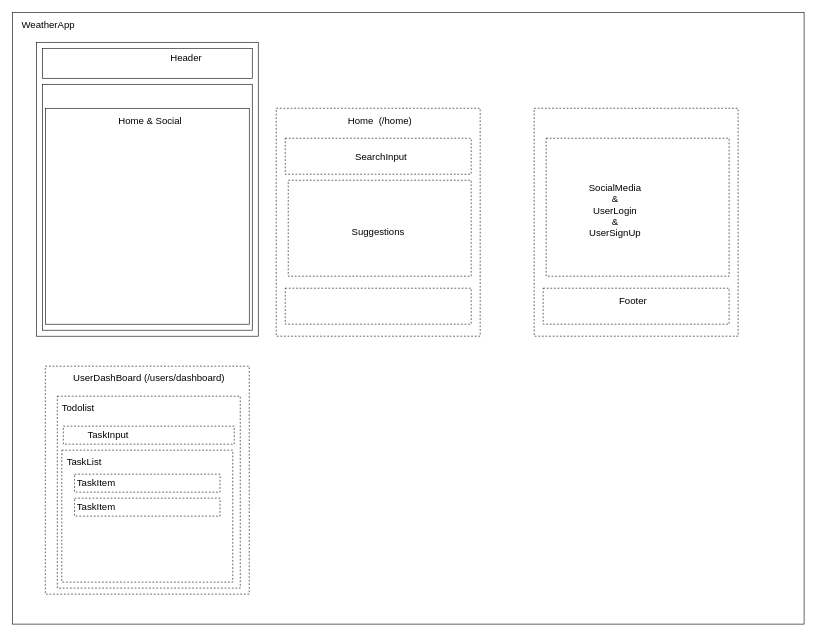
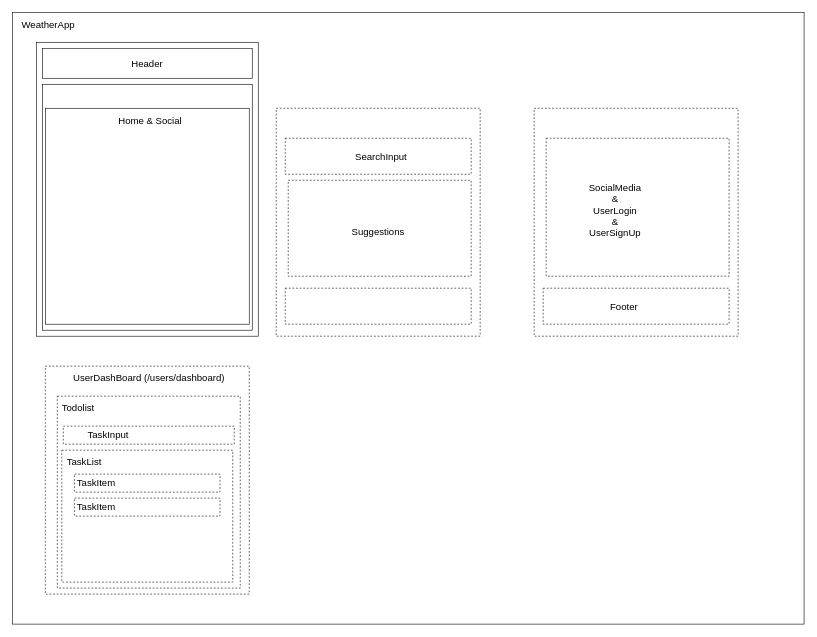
(186, 57) -> (147, 63)
(380, 120) -> none
(633, 300) -> (624, 306)
